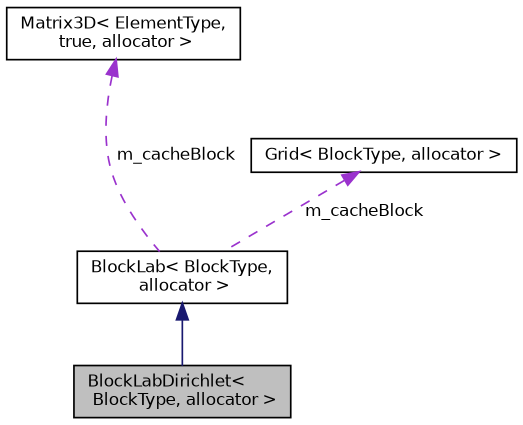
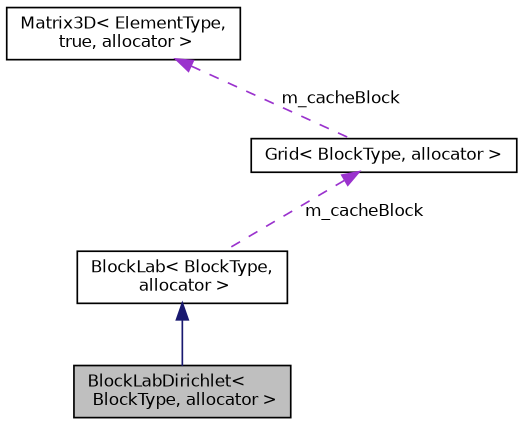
(111, 170) -> (272, 103)
